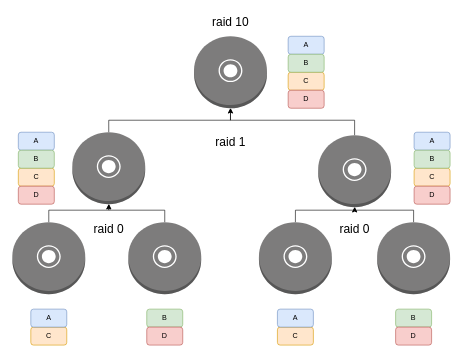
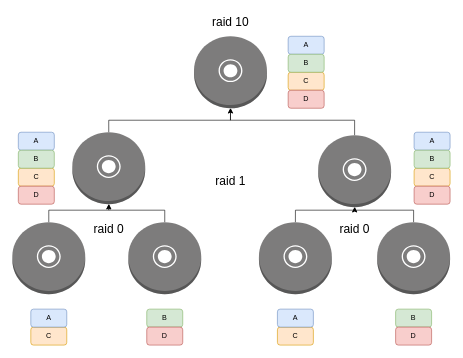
(231, 141) -> (231, 180)
